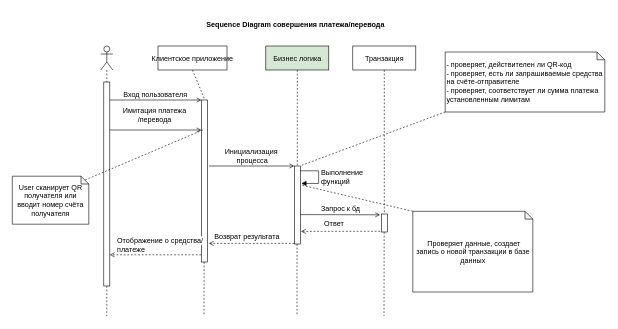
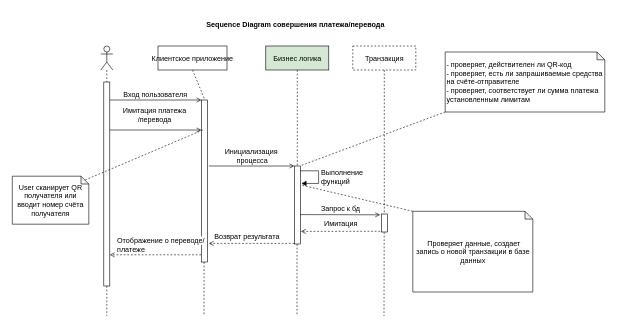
(384, 58) -> (384, 58)
(334, 224) -> (340, 224)
(162, 245) -> (162, 245)
